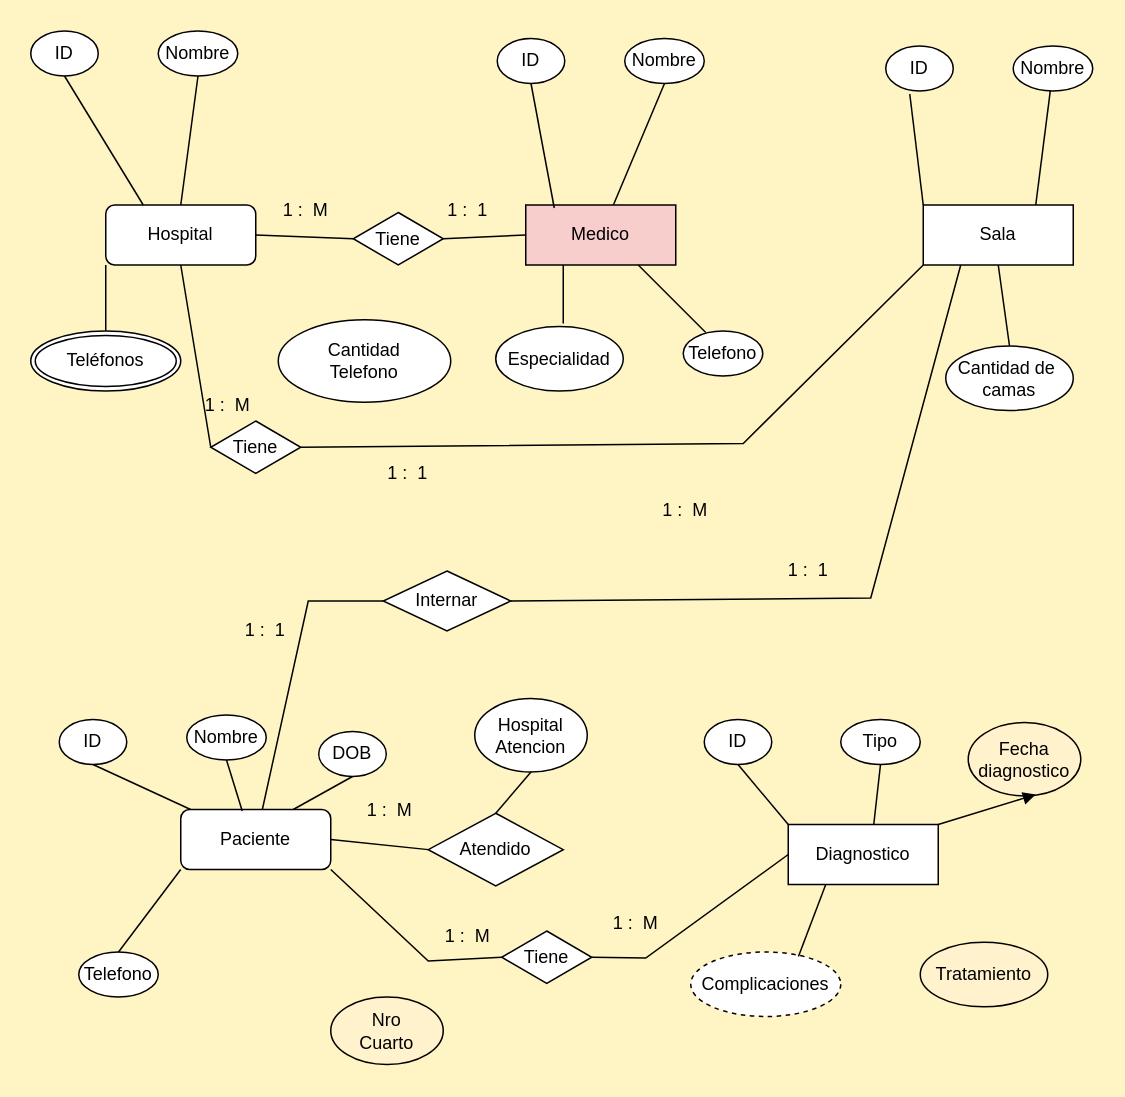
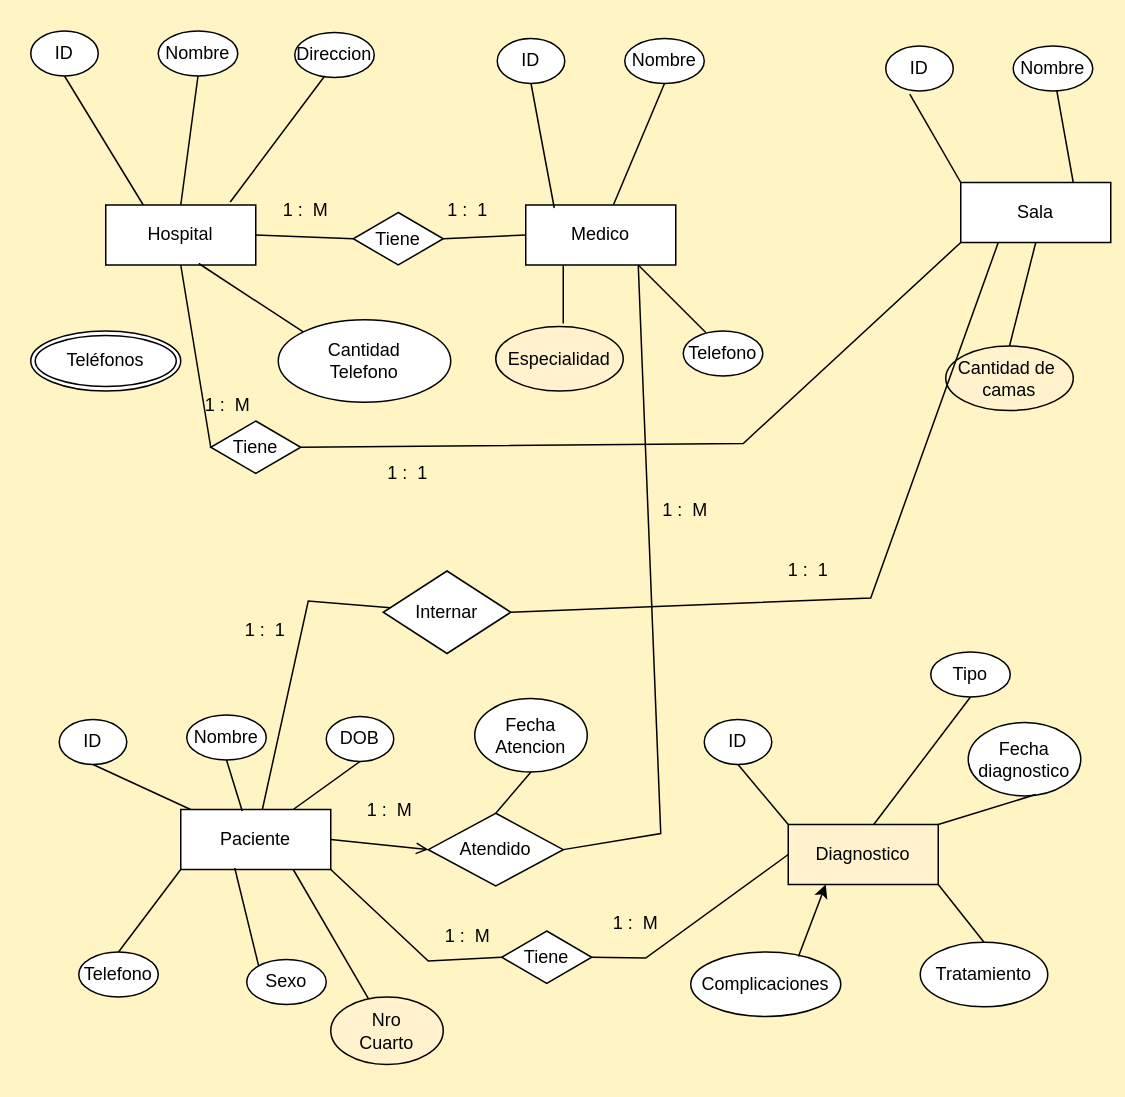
none -> (335, 55)
none -> (277, 139)
(181, 235) -> (181, 235)
(601, 235) -> (601, 235)
(998, 235) -> (1036, 212)
none -> (251, 297)
(106, 298) -> none
(560, 359) -> (560, 359)
(1010, 378) -> (1010, 378)
(447, 601) -> (447, 612)
none -> (652, 601)
(531, 736) -> (531, 736)
(881, 742) -> (971, 674)
(353, 754) -> (360, 739)
(1025, 759) -> (1025, 759)
(1023, 798) -> (1028, 797)
(256, 839) -> (256, 839)
(423, 849) -> (422, 849)
(863, 854) -> (863, 854)
(823, 892) -> (822, 895)
none -> (961, 914)
none -> (247, 917)
none -> (331, 934)
(984, 974) -> (984, 974)
none -> (287, 982)
(766, 984) -> (766, 984)
